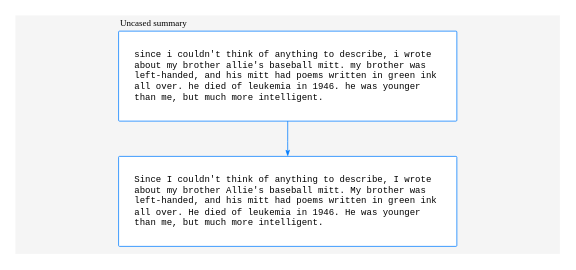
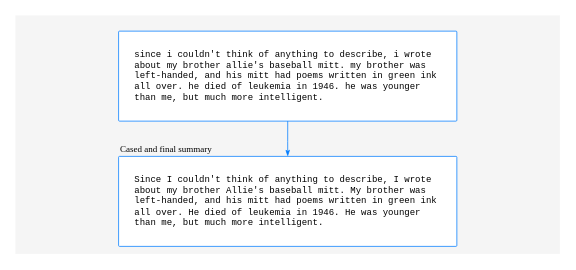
(182, 24) -> none
none -> (182, 149)
